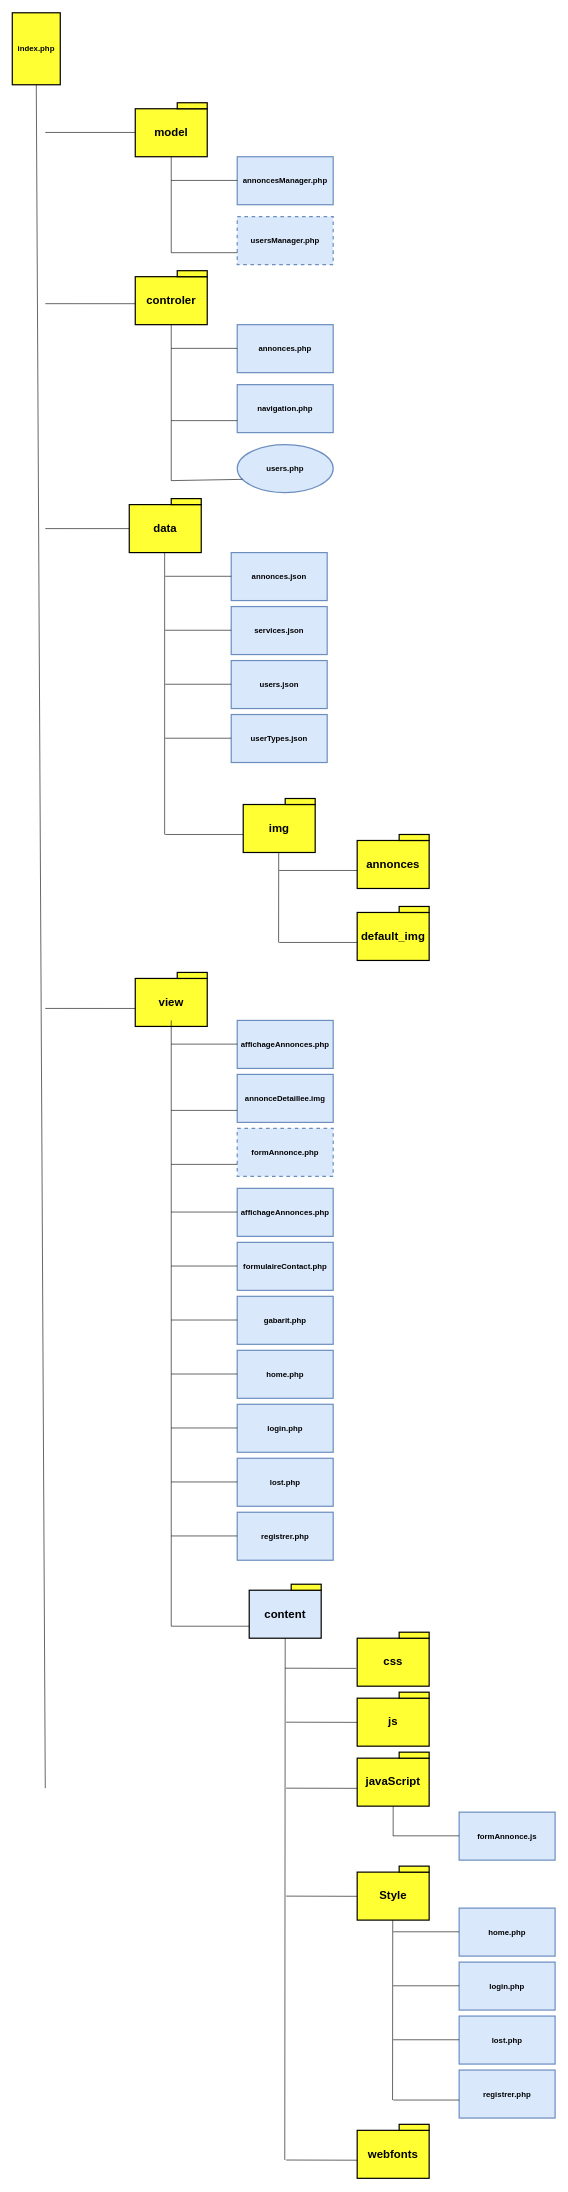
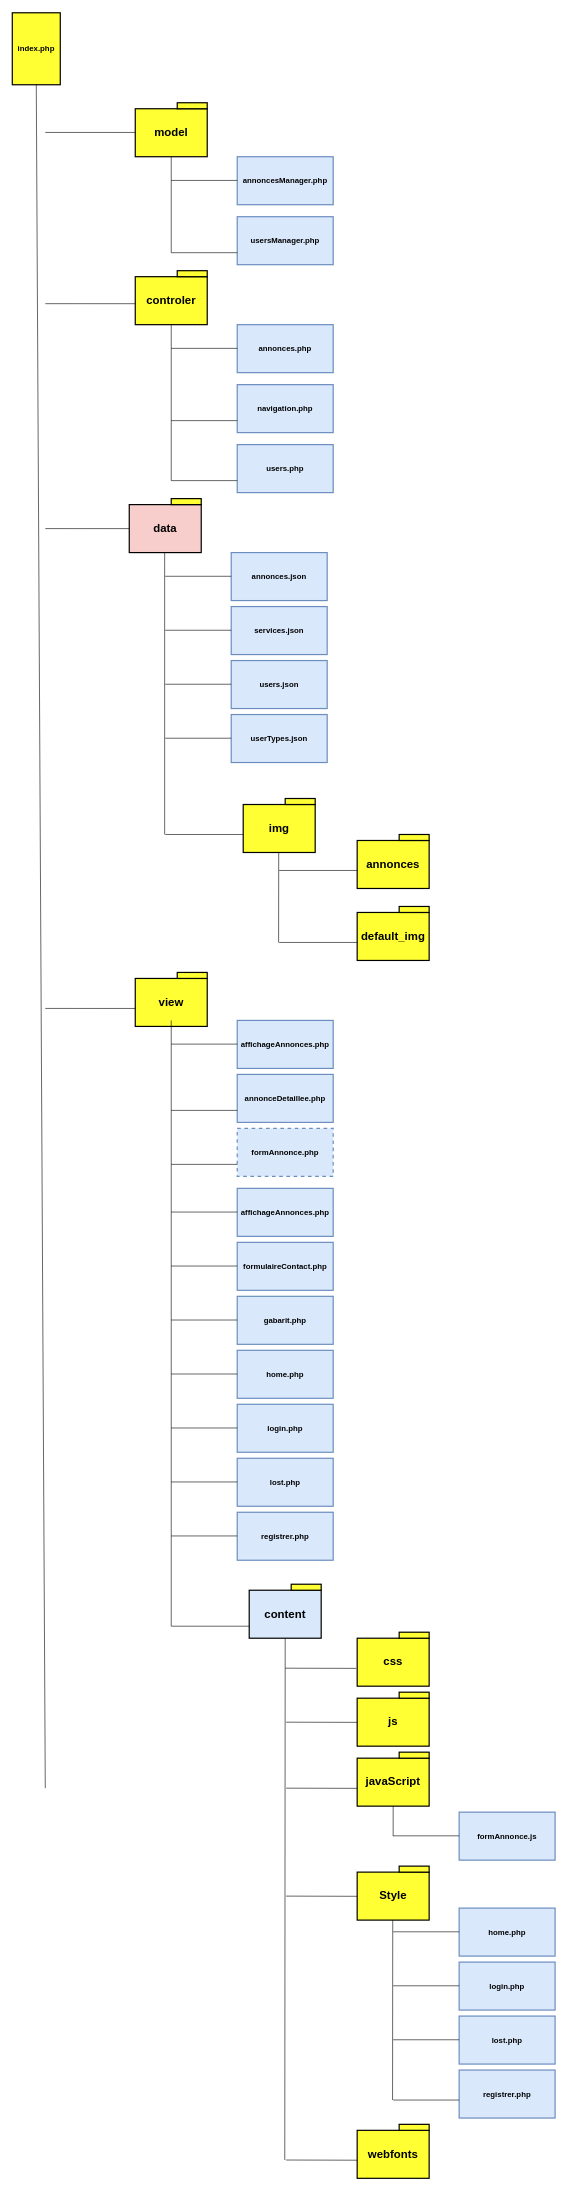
(285, 240) -> (285, 240)
(285, 468) -> (285, 468)
(165, 528) -> (165, 528)
(285, 1098) -> (285, 1098)
